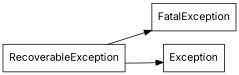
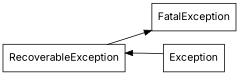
(141, 63) -> (148, 53)
